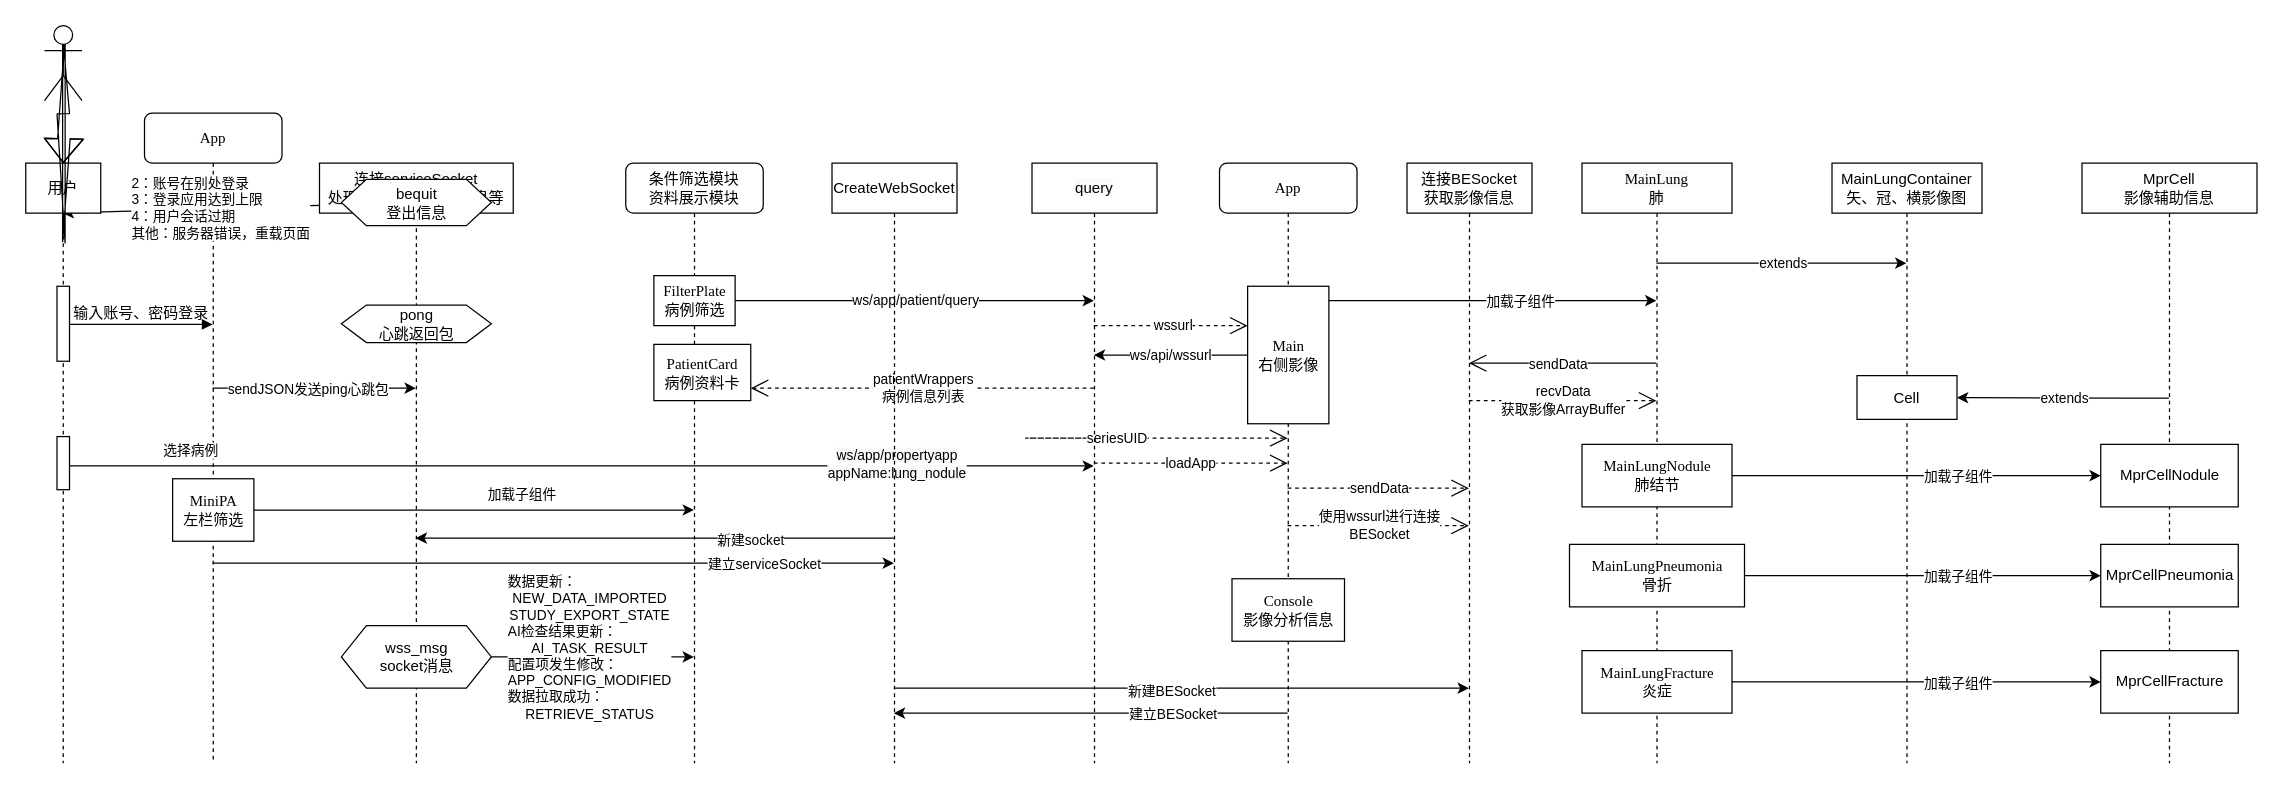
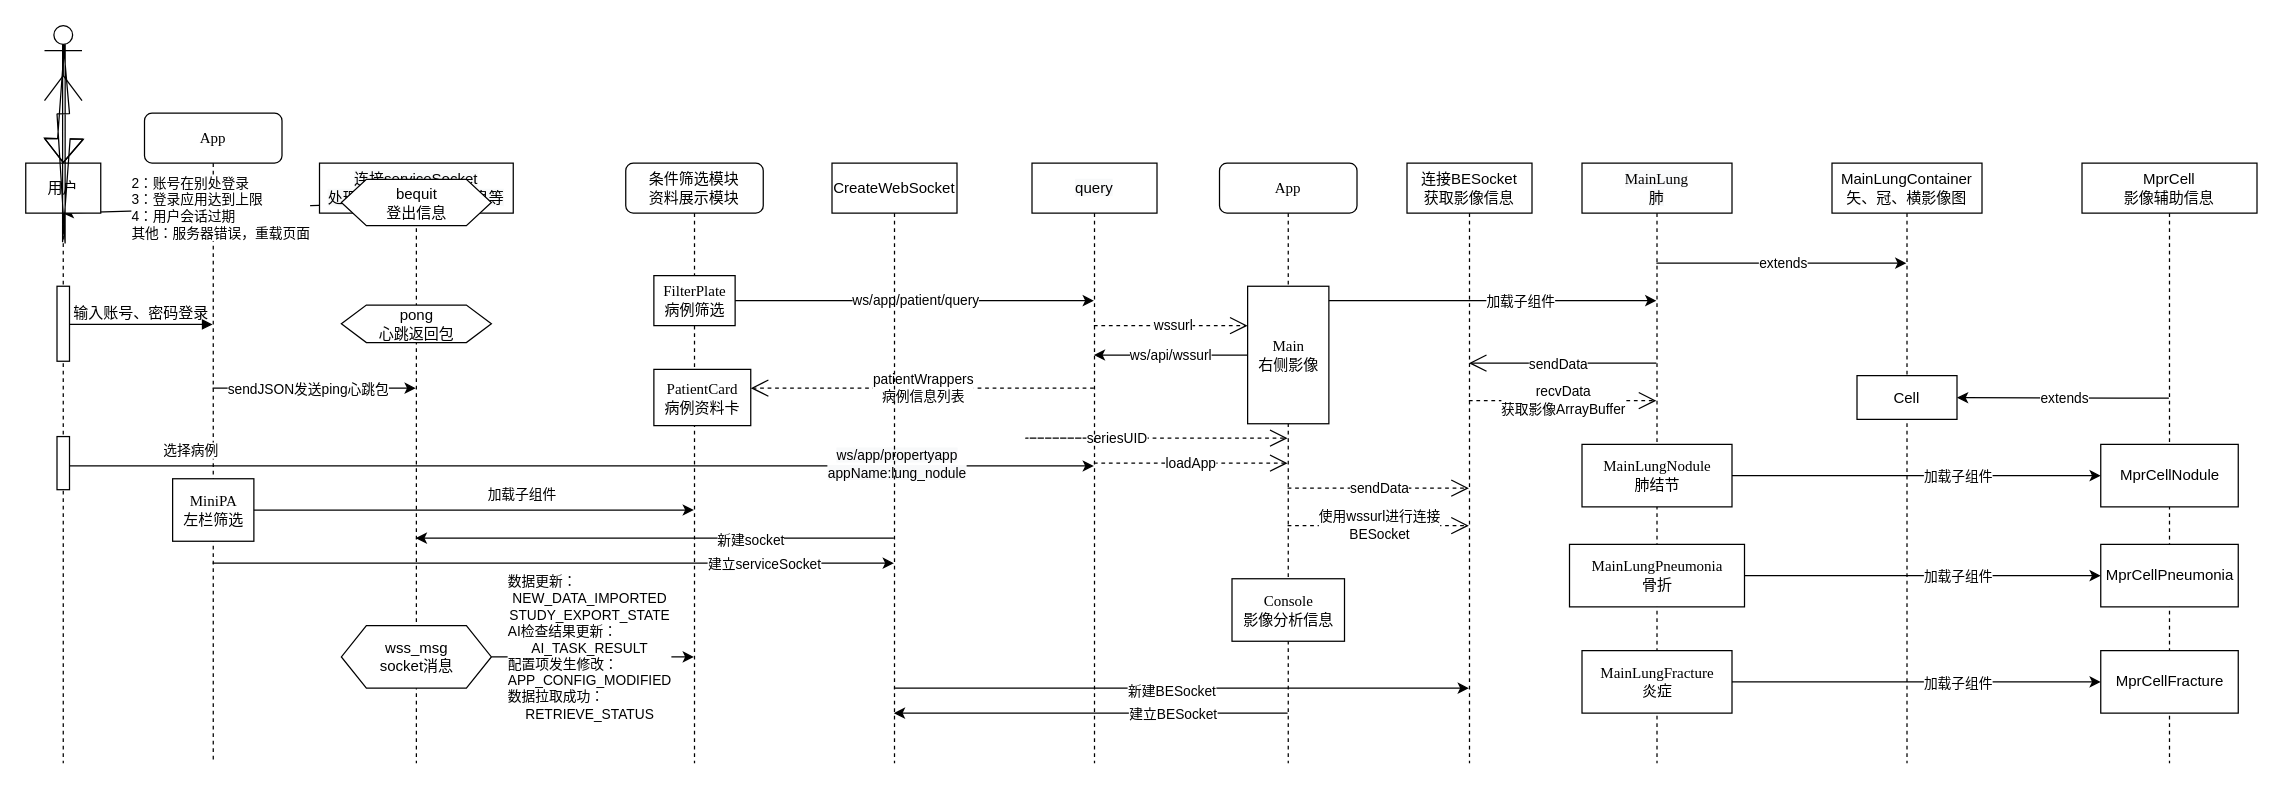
(702, 373) -> (702, 398)
